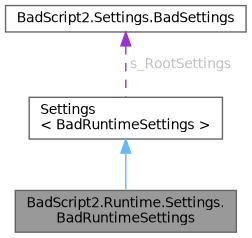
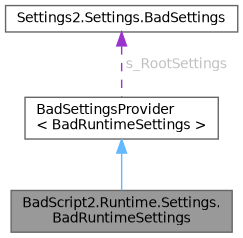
(126, 19) -> (122, 19)
(126, 118) -> (122, 118)
